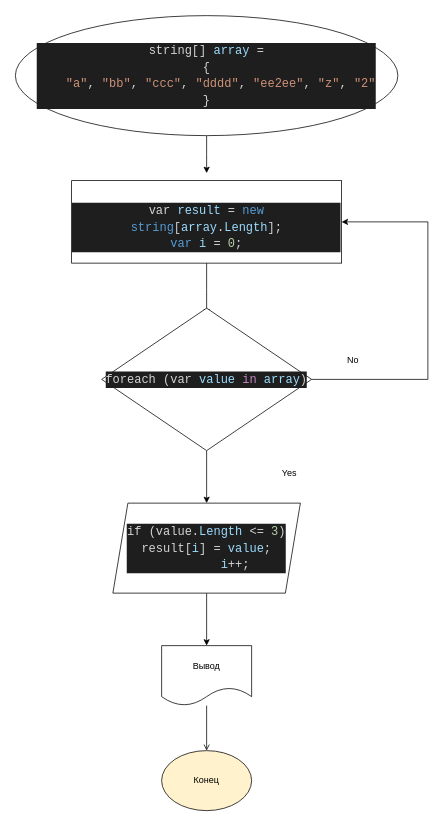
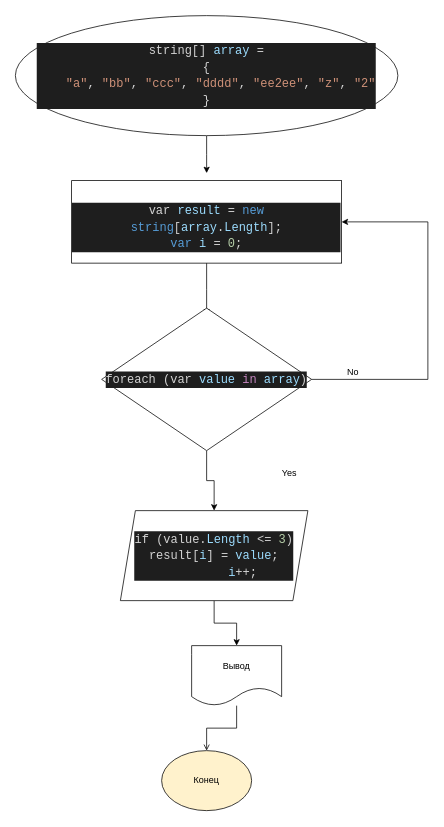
(353, 360) -> (353, 372)
(207, 548) -> (214, 555)
(207, 675) -> (237, 675)
